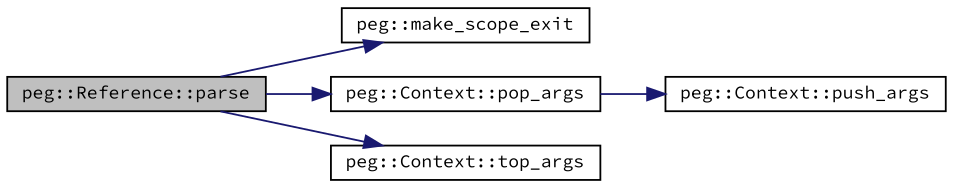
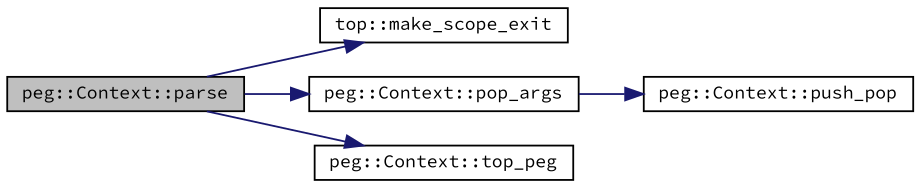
(466, 25) -> (444, 25)
(137, 94) -> (126, 94)
(806, 94) -> (778, 94)
(466, 163) -> (444, 163)
